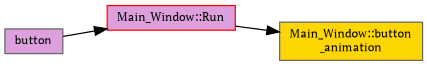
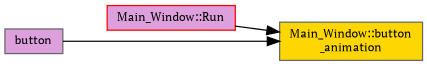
(79, 34) -> (165, 41)
